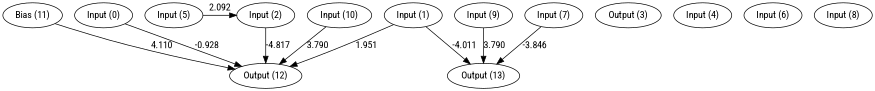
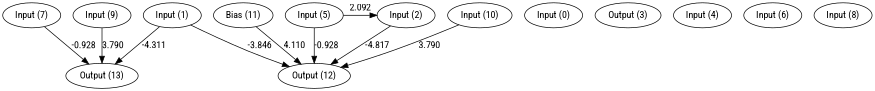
(180, 44) -> (314, 42)
(366, 46) -> (260, 46)
(464, 46) -> (154, 46)
(535, 46) -> (84, 46)
